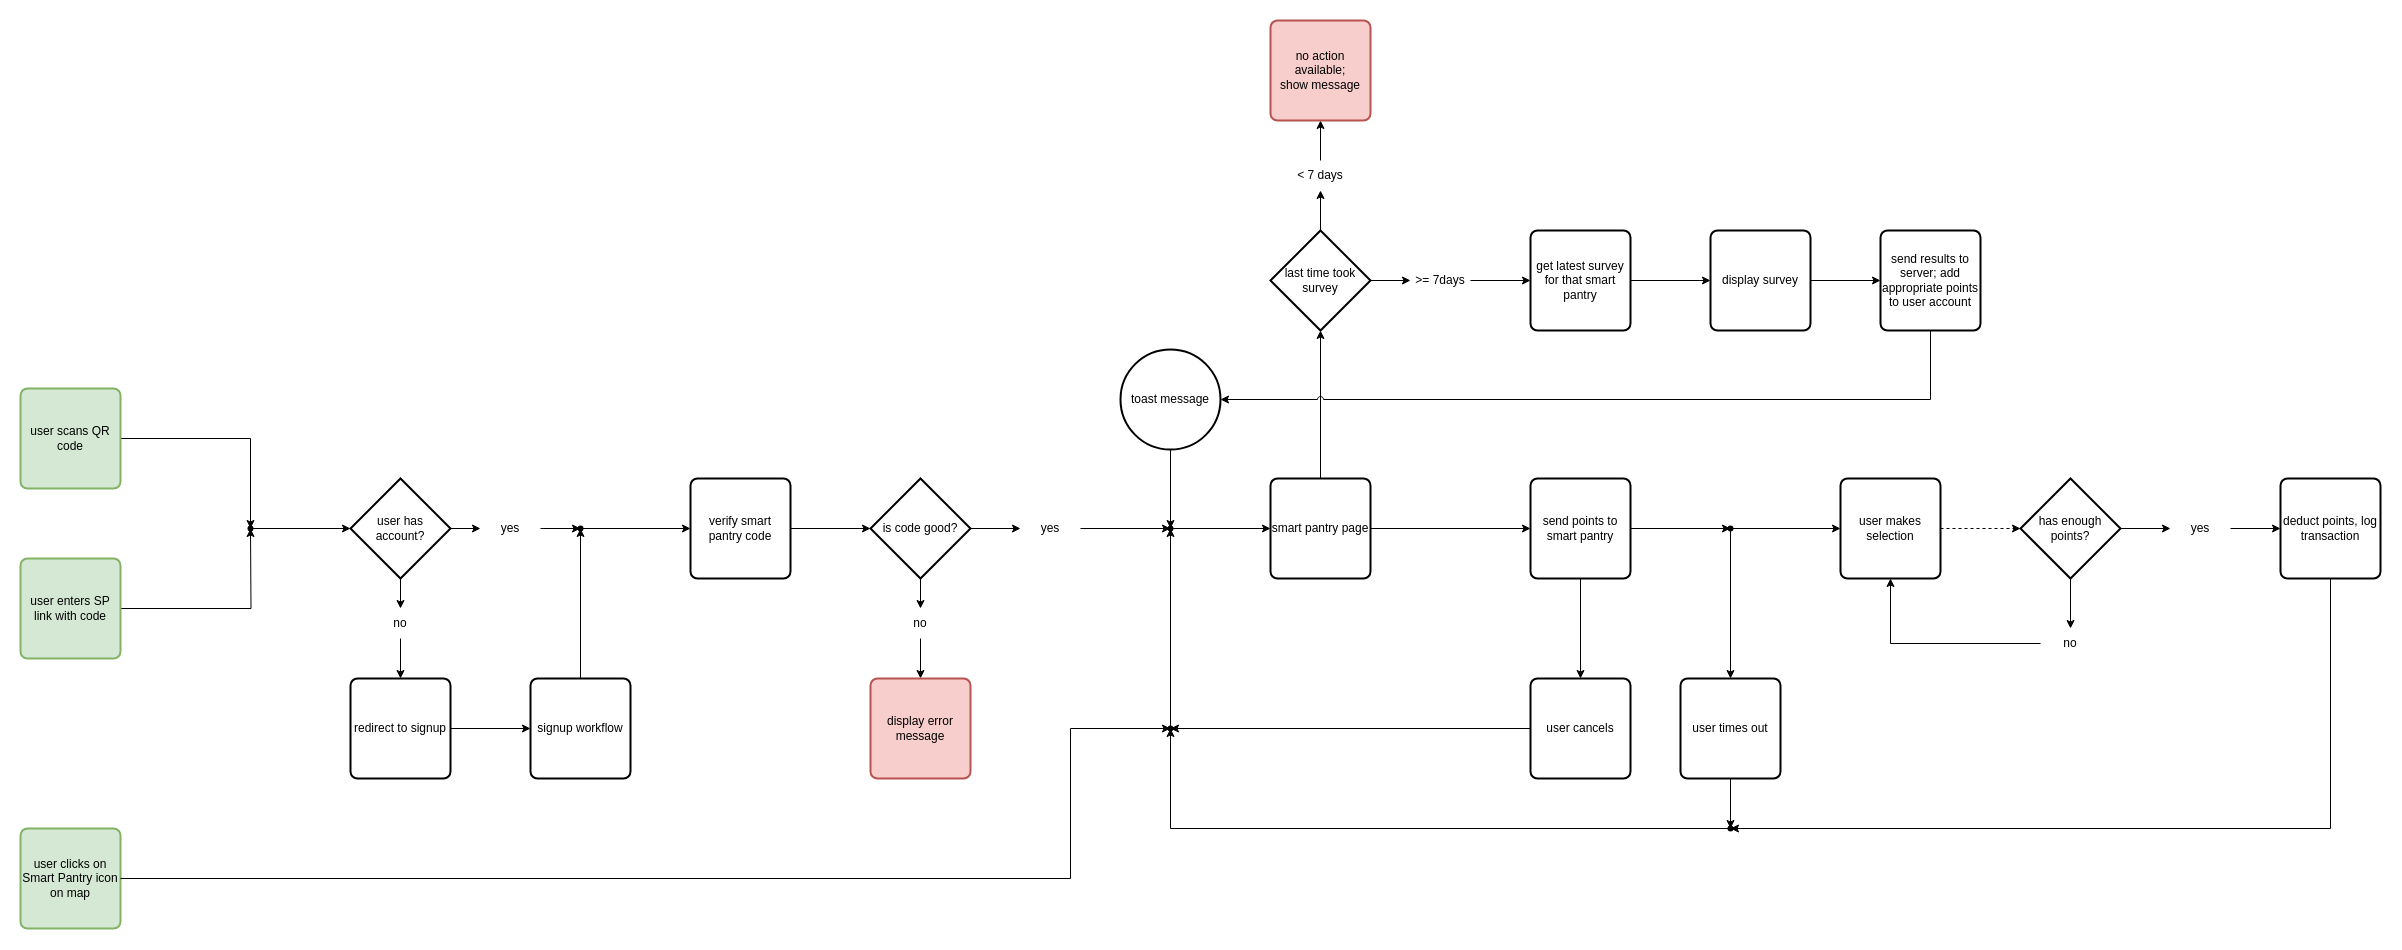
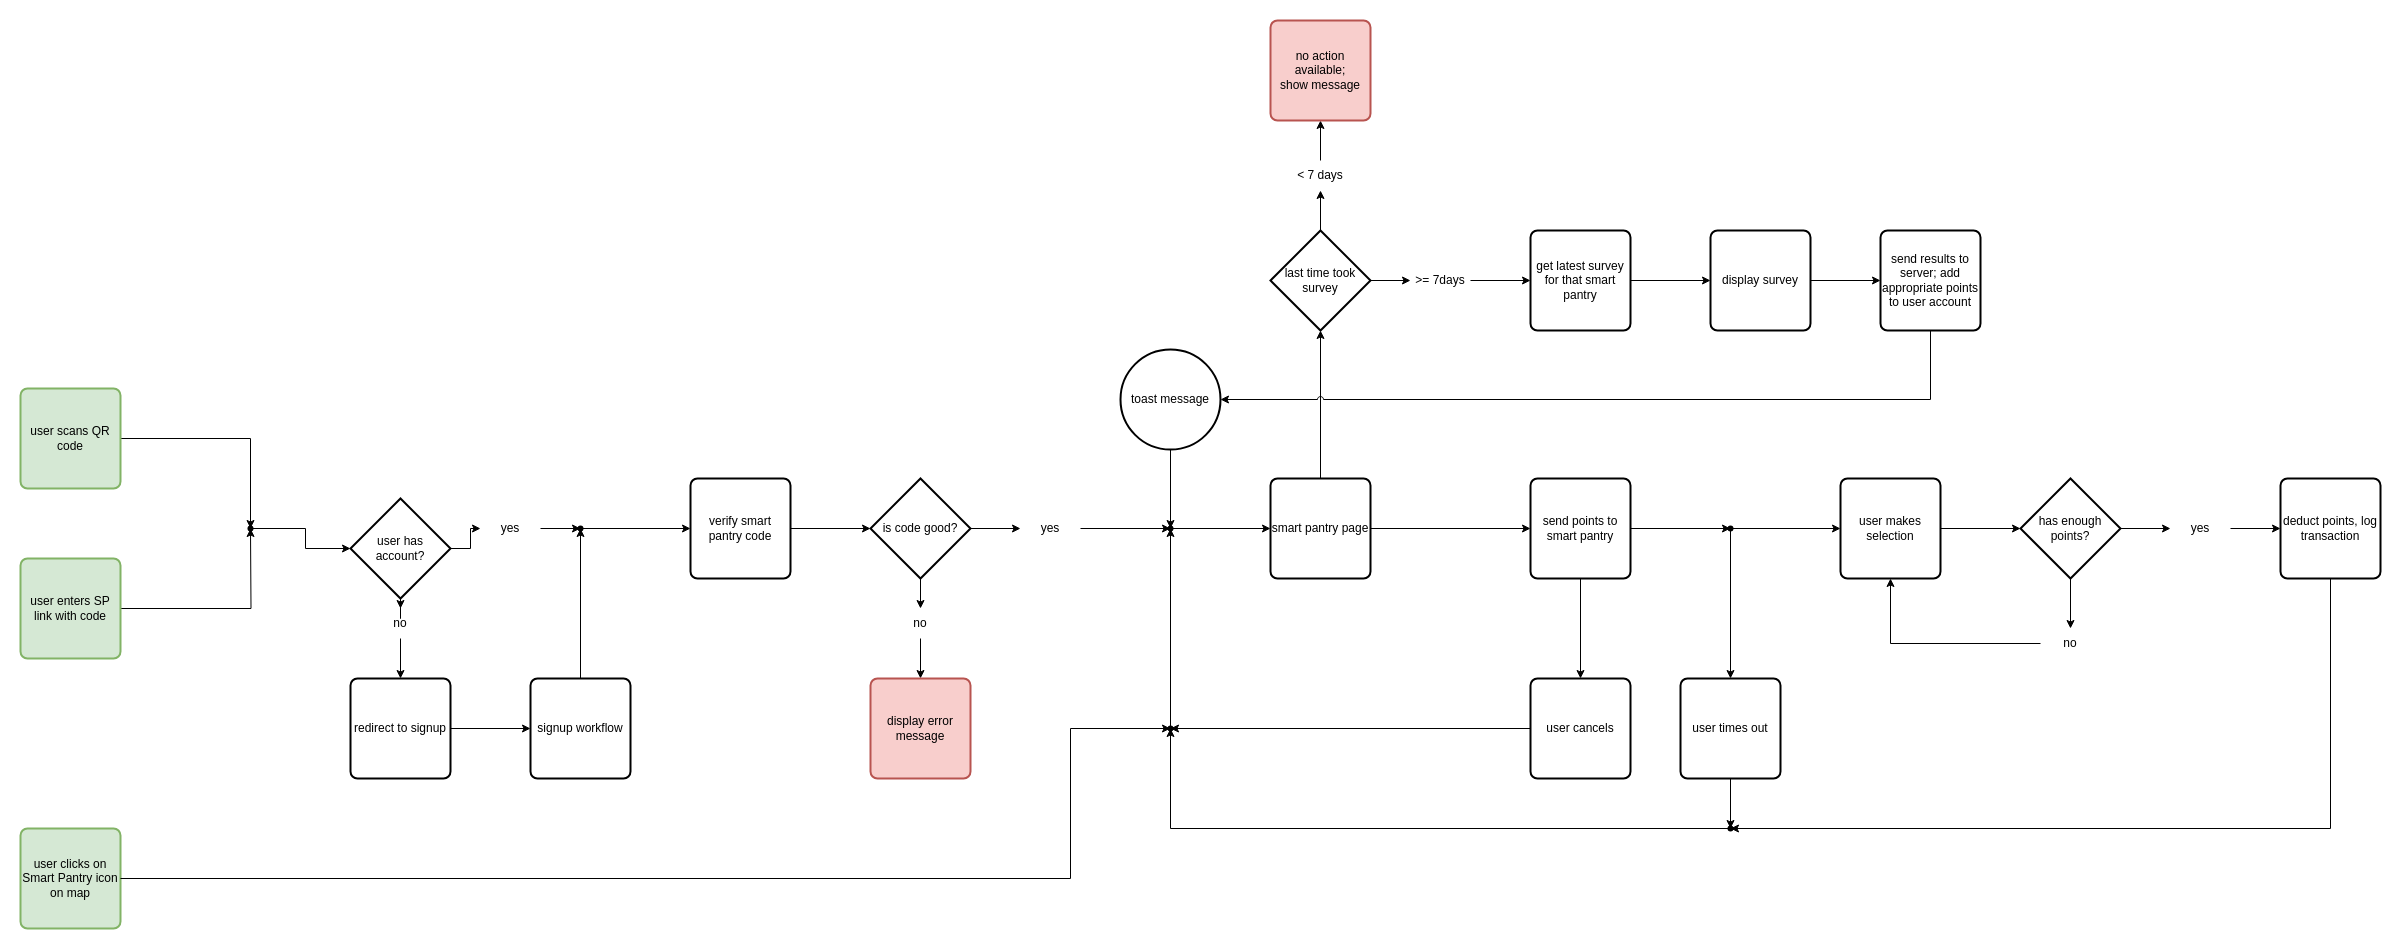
(401, 529) -> (401, 549)
(1978, 529) -> (1978, 529)
